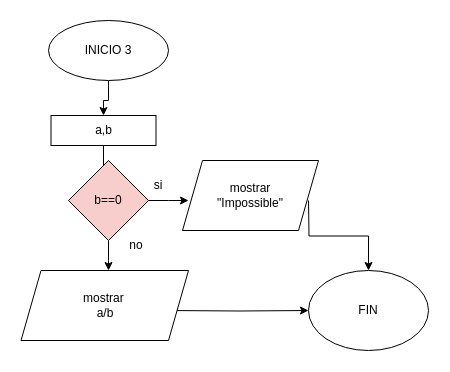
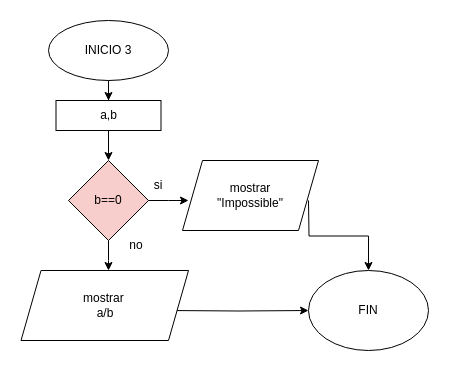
(104, 131) -> (109, 116)
